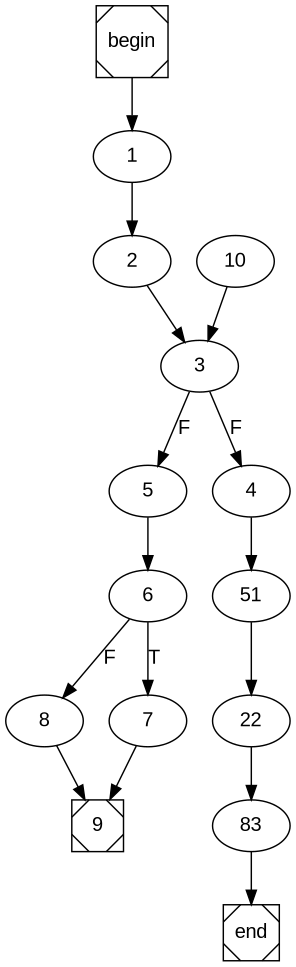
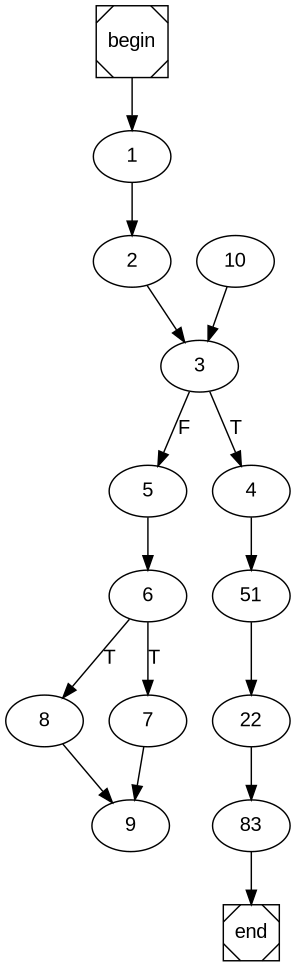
(236, 429) -> (236, 429)
(110, 658) -> (110, 658)
(98, 826) -> (131, 826)
